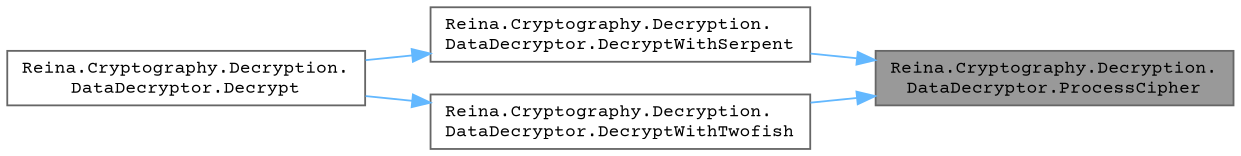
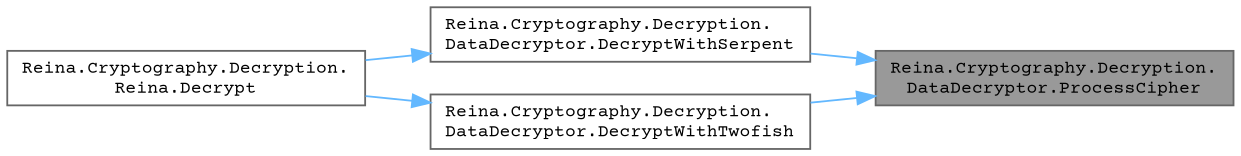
(186, 78) -> (186, 78)
